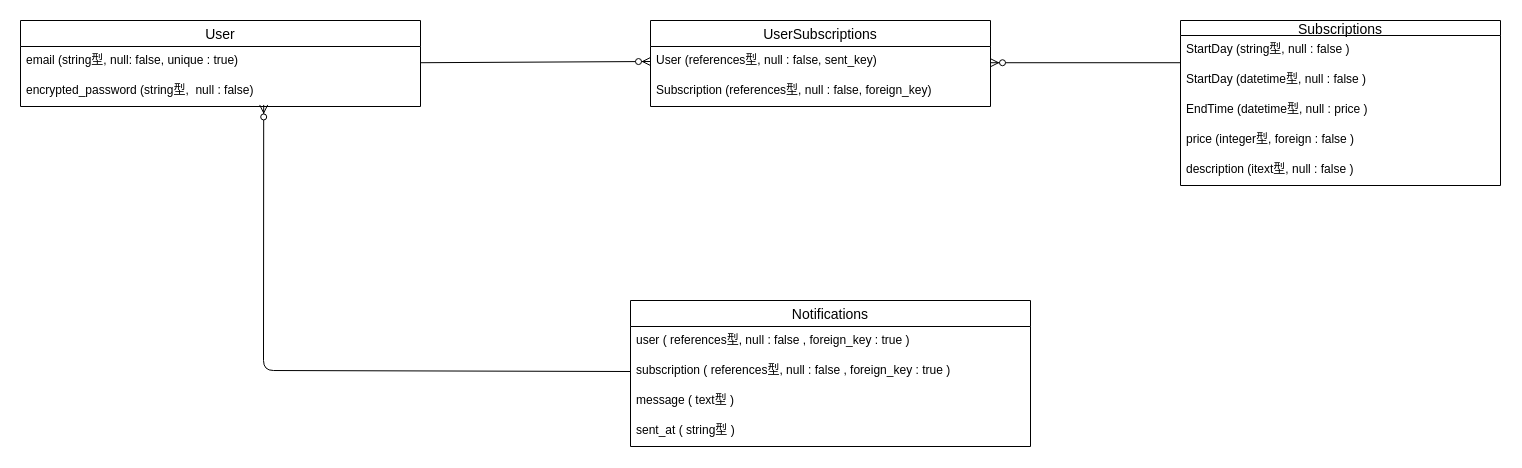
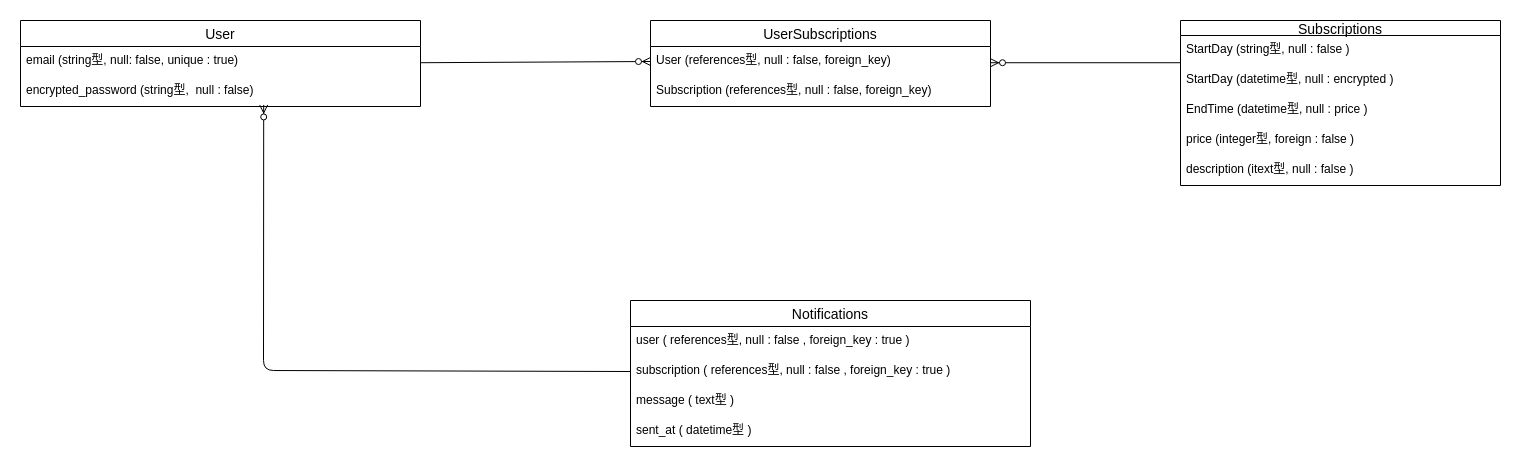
(783, 60) -> (791, 60)
(1289, 79) -> (1304, 79)
(696, 430) -> (703, 430)
